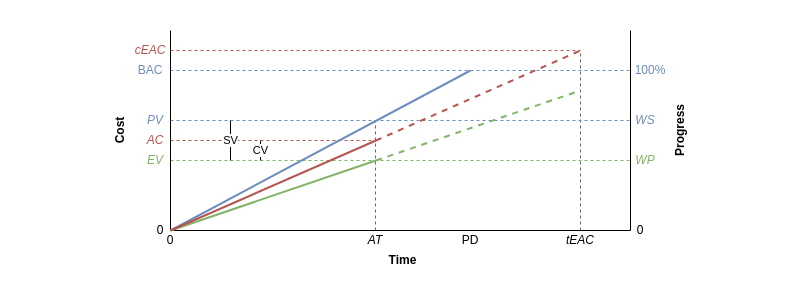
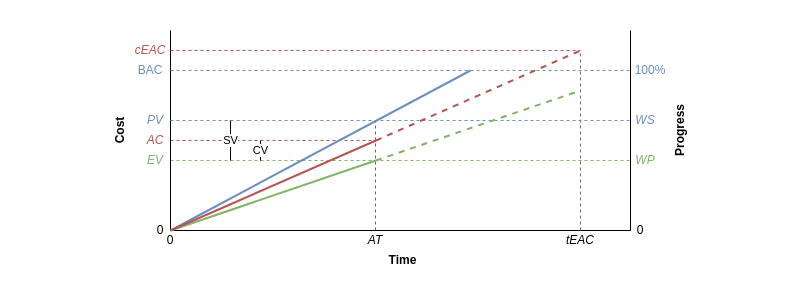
(471, 241) -> none
